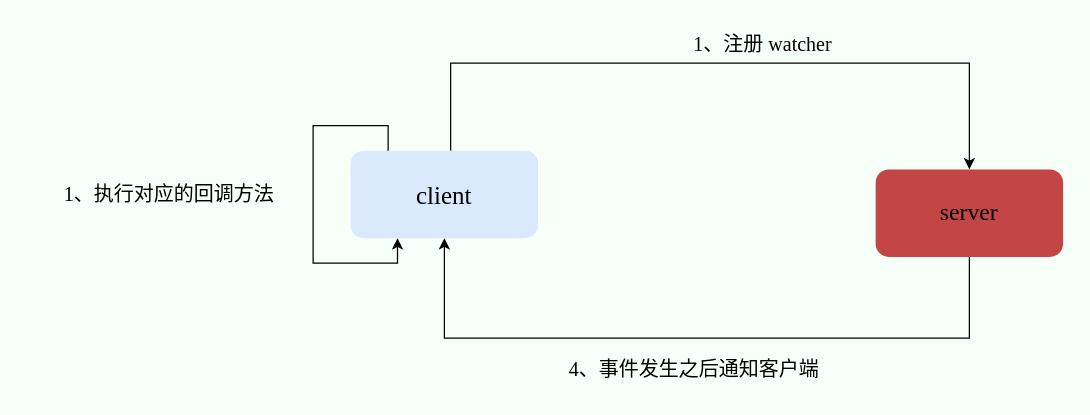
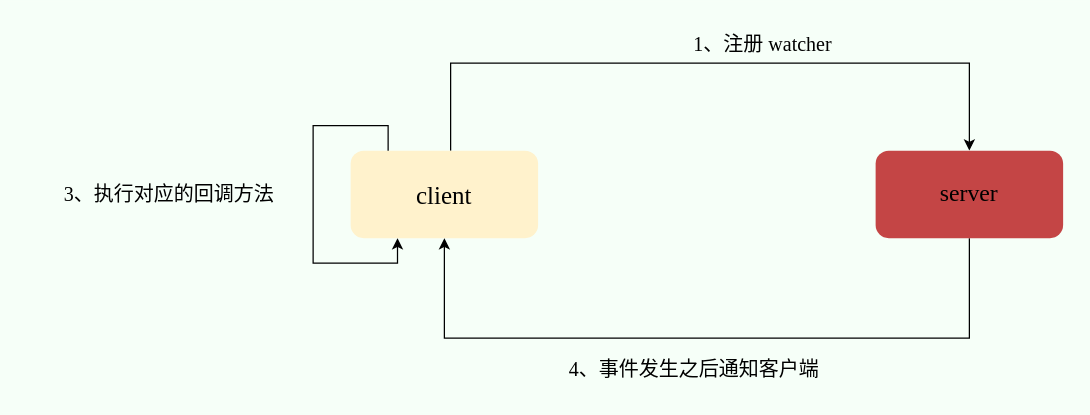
(169, 194) -> (169, 194)
(444, 194) -> (444, 194)
(969, 213) -> (969, 194)
